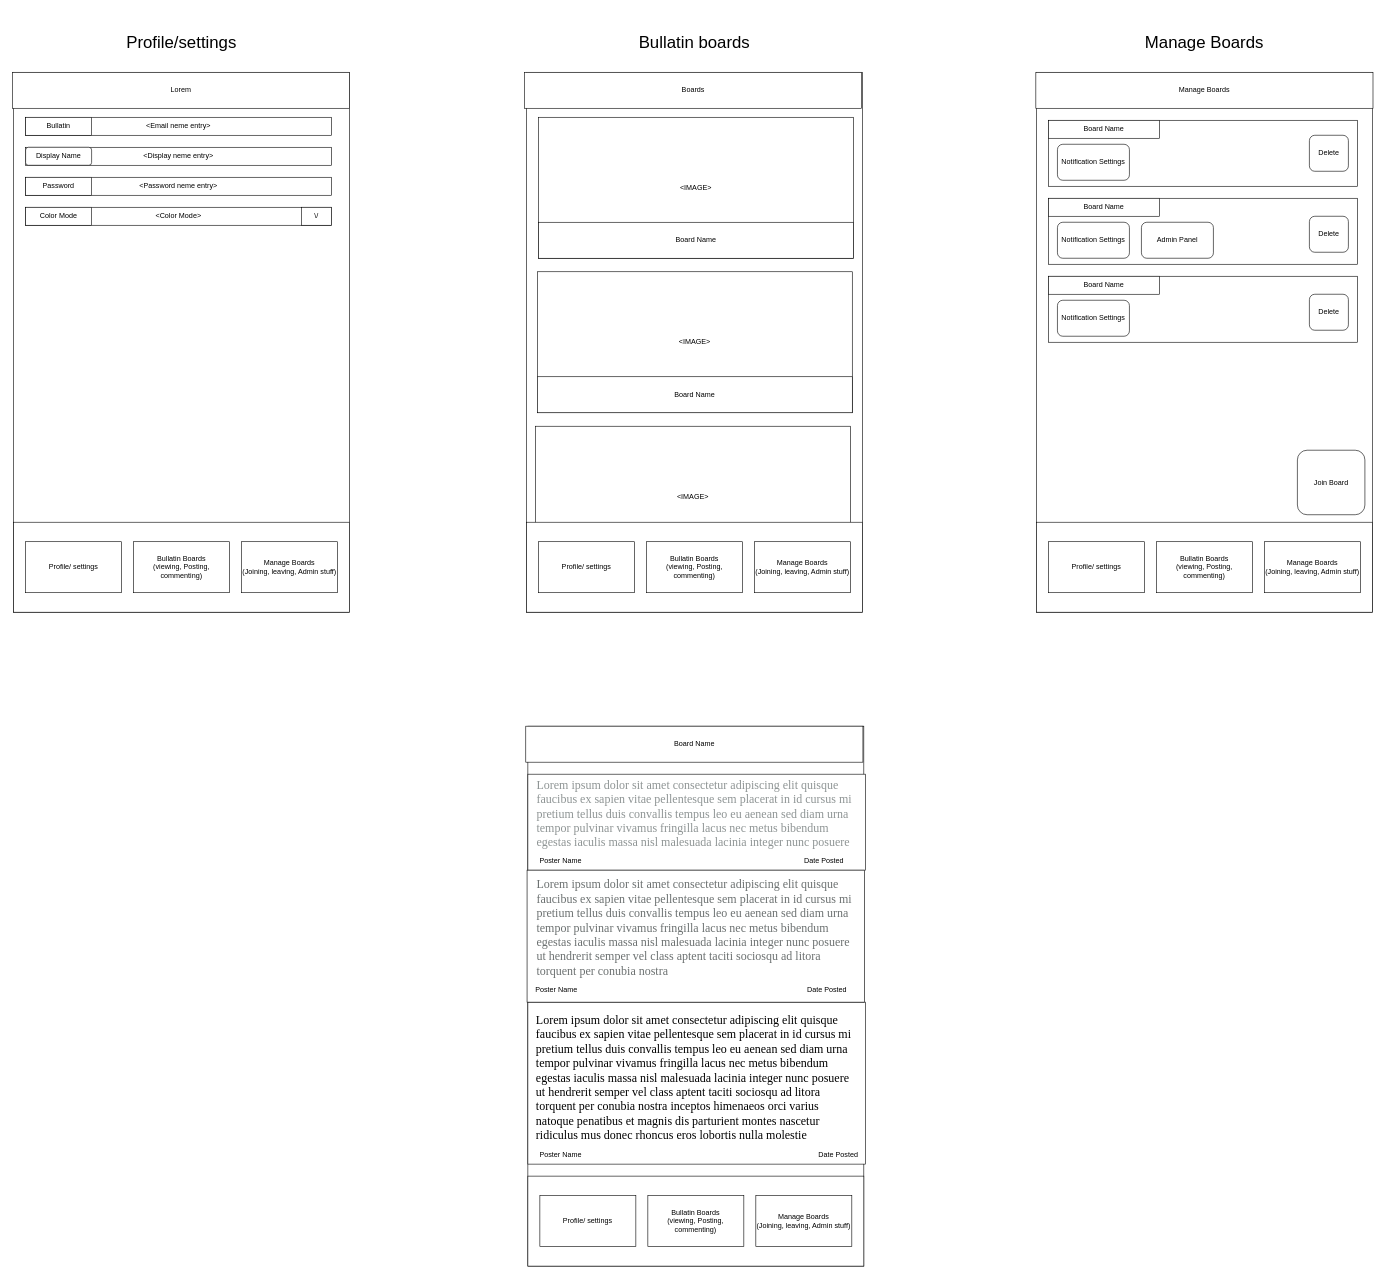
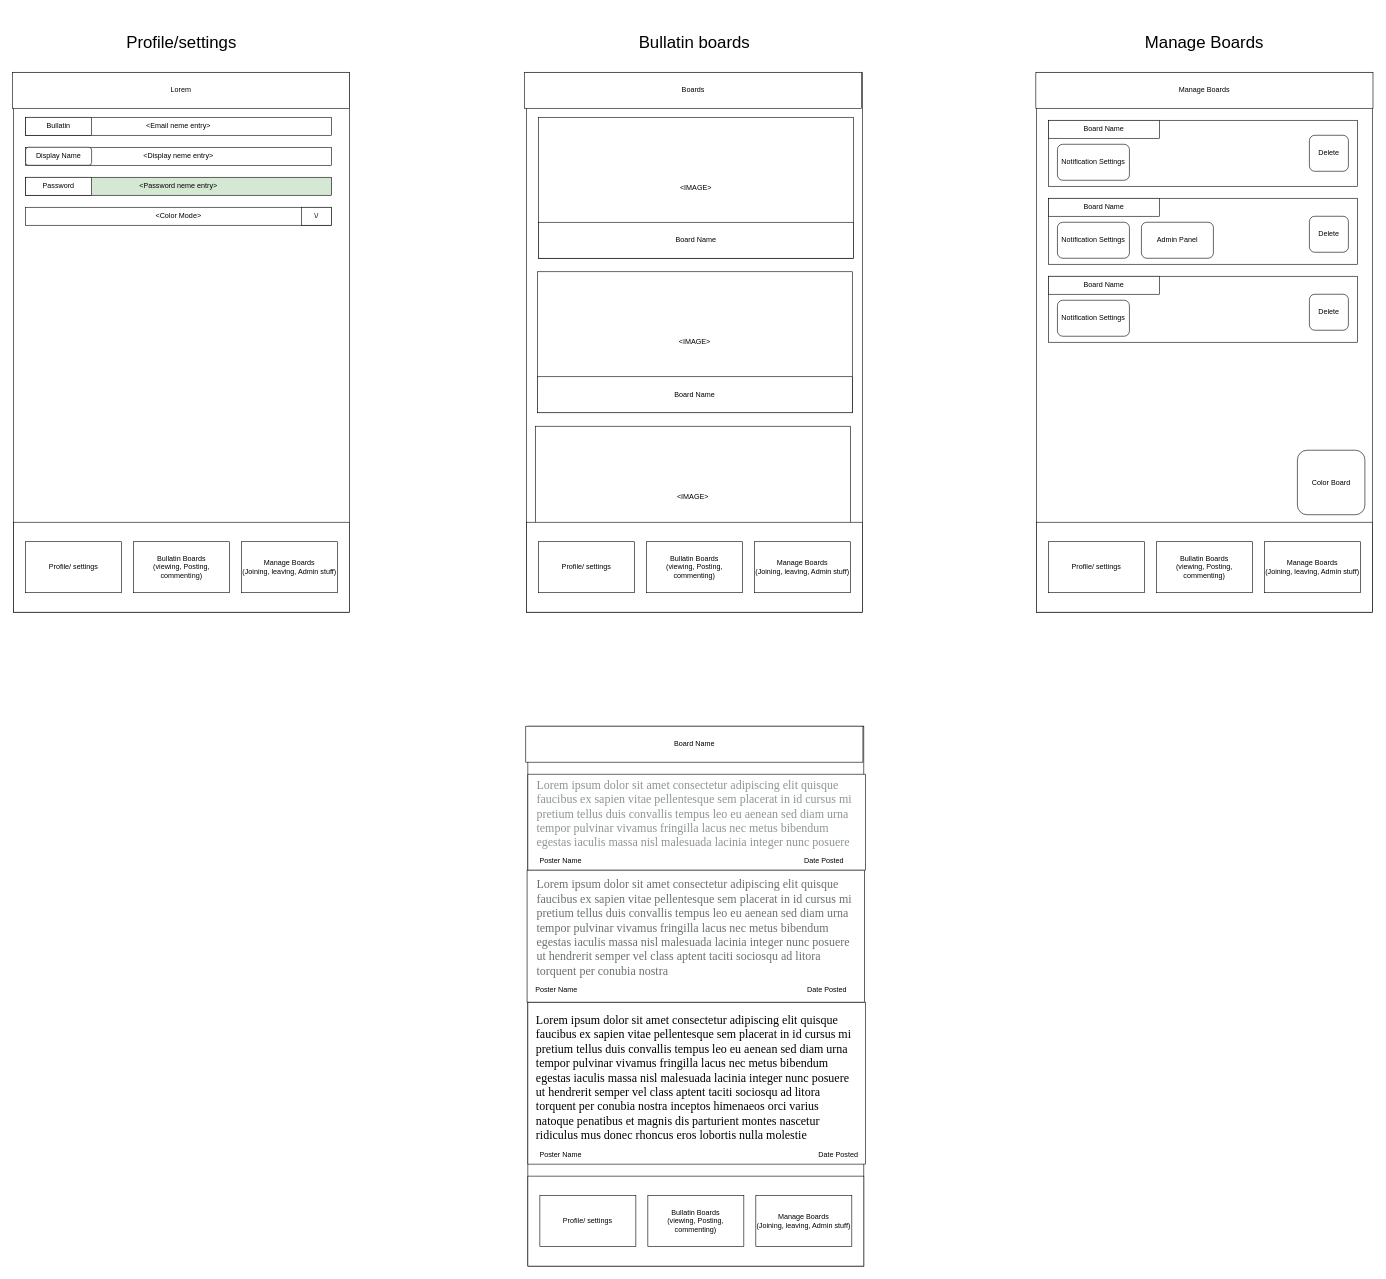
(179, 186) -> (179, 186)
(59, 216) -> none
(1331, 483) -> (1331, 483)
